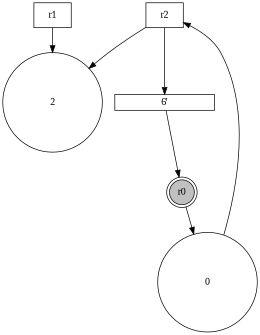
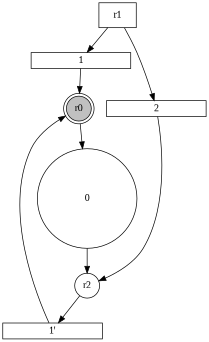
(165, 15) -> (87, 286)
(119, 45) -> (158, 208)
none -> (81, 61)
(53, 102) -> (156, 109)
(165, 102) -> (53, 331)
